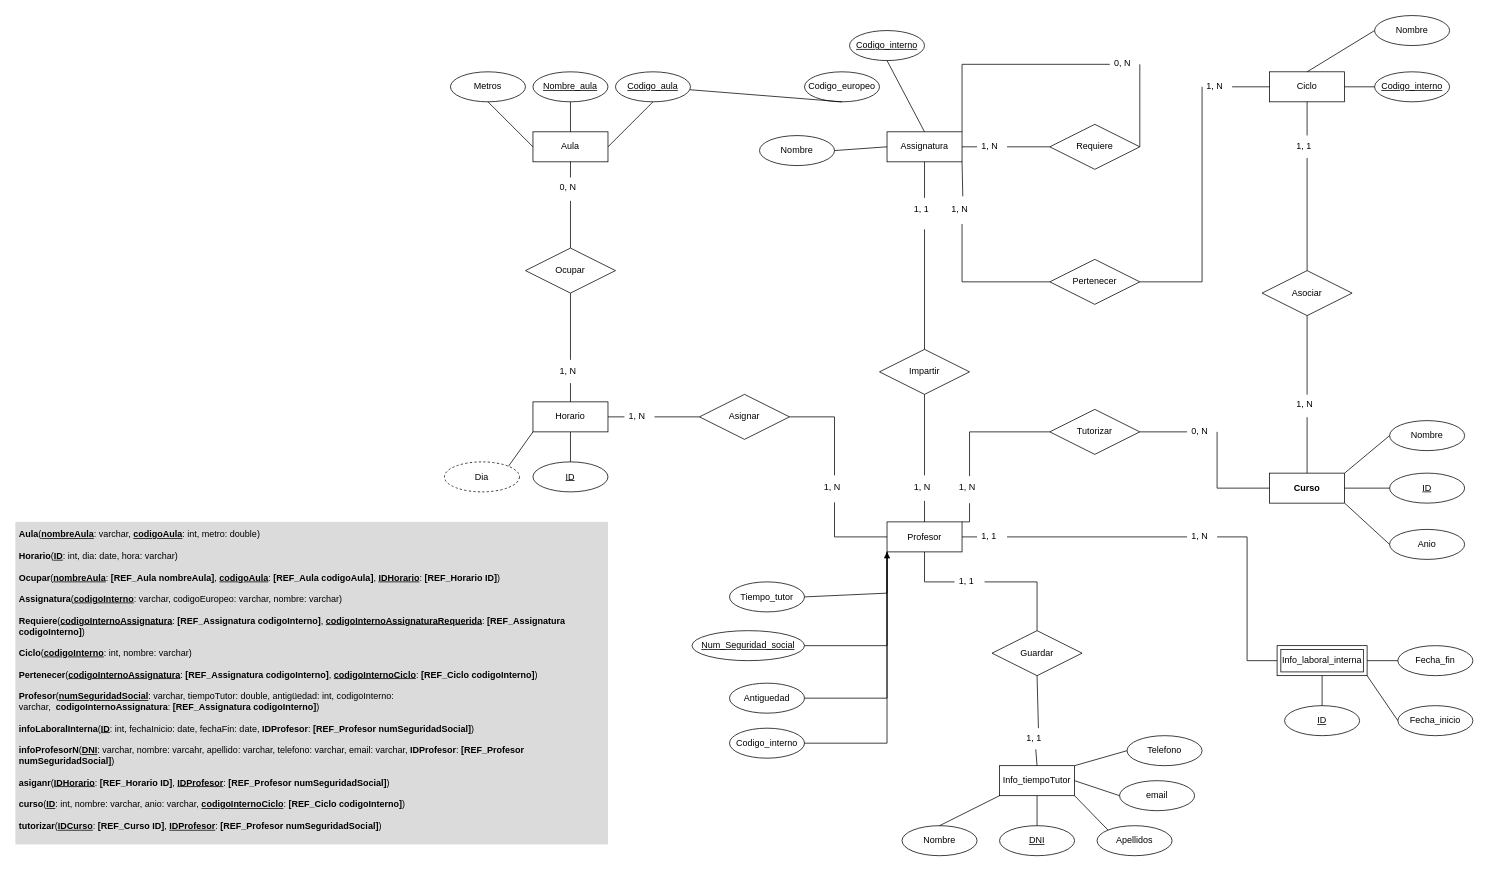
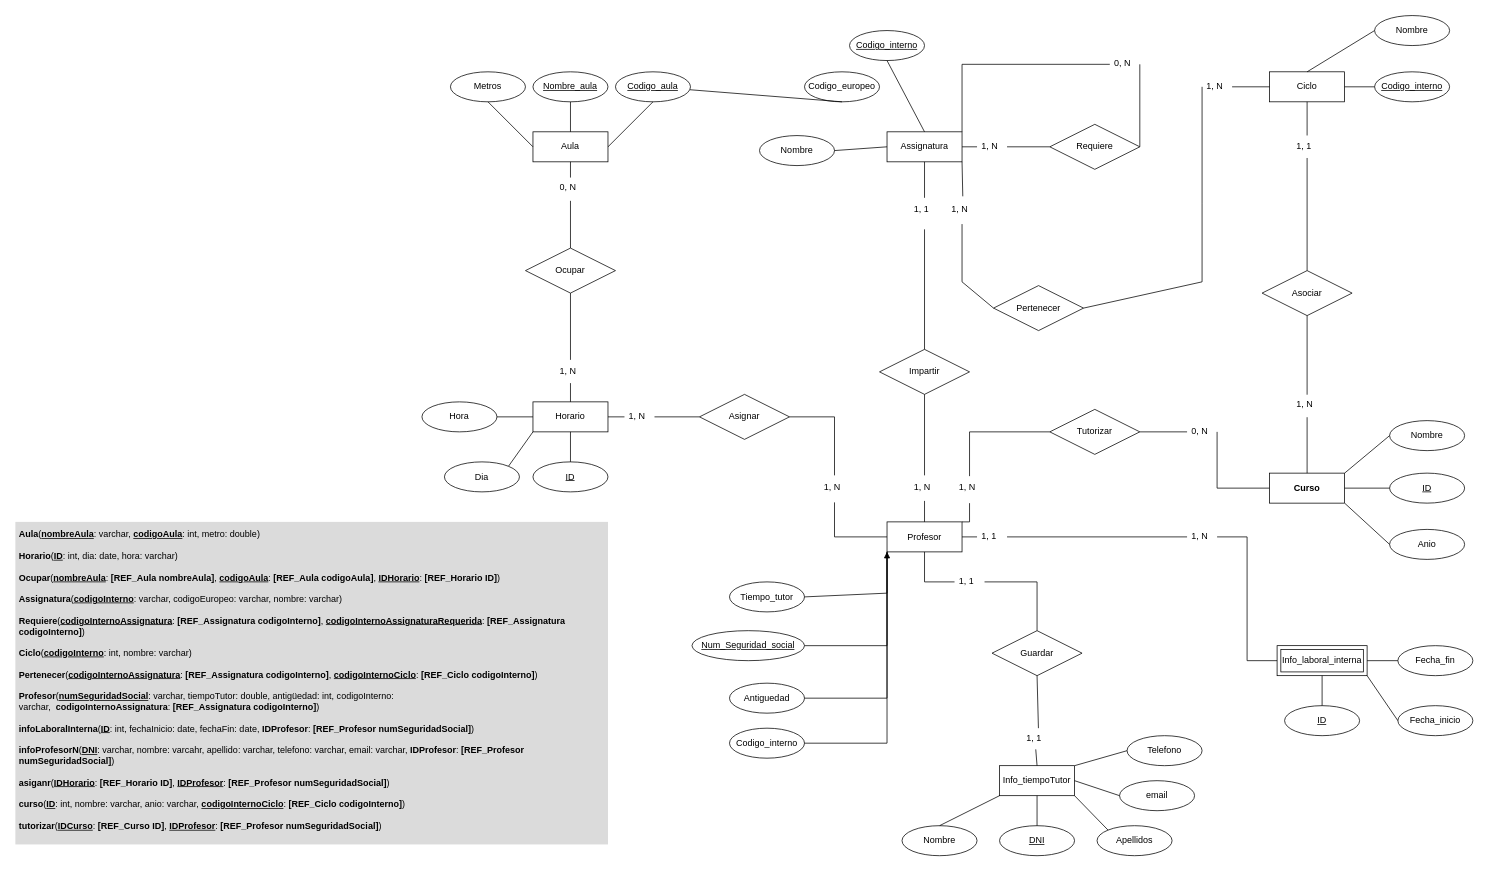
(1095, 282) -> (1038, 308)
none -> (459, 417)
none -> (515, 417)
(482, 477) -> (482, 477)
